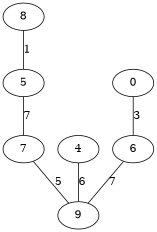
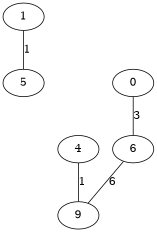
(24, 17) -> (24, 17)
(24, 149) -> none
(82, 182) -> (82, 182)
(113, 182) -> (113, 182)
